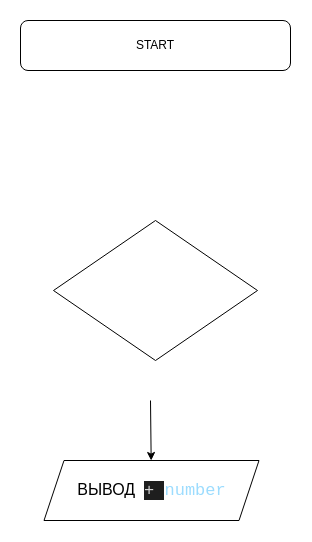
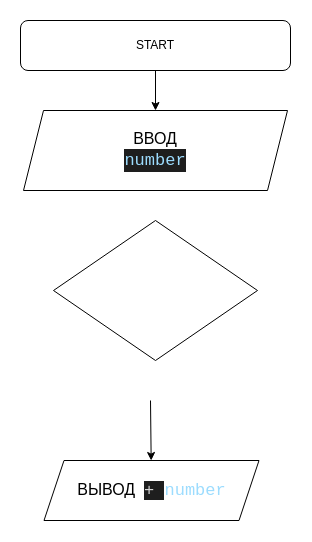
none -> (156, 87)
none -> (156, 151)
